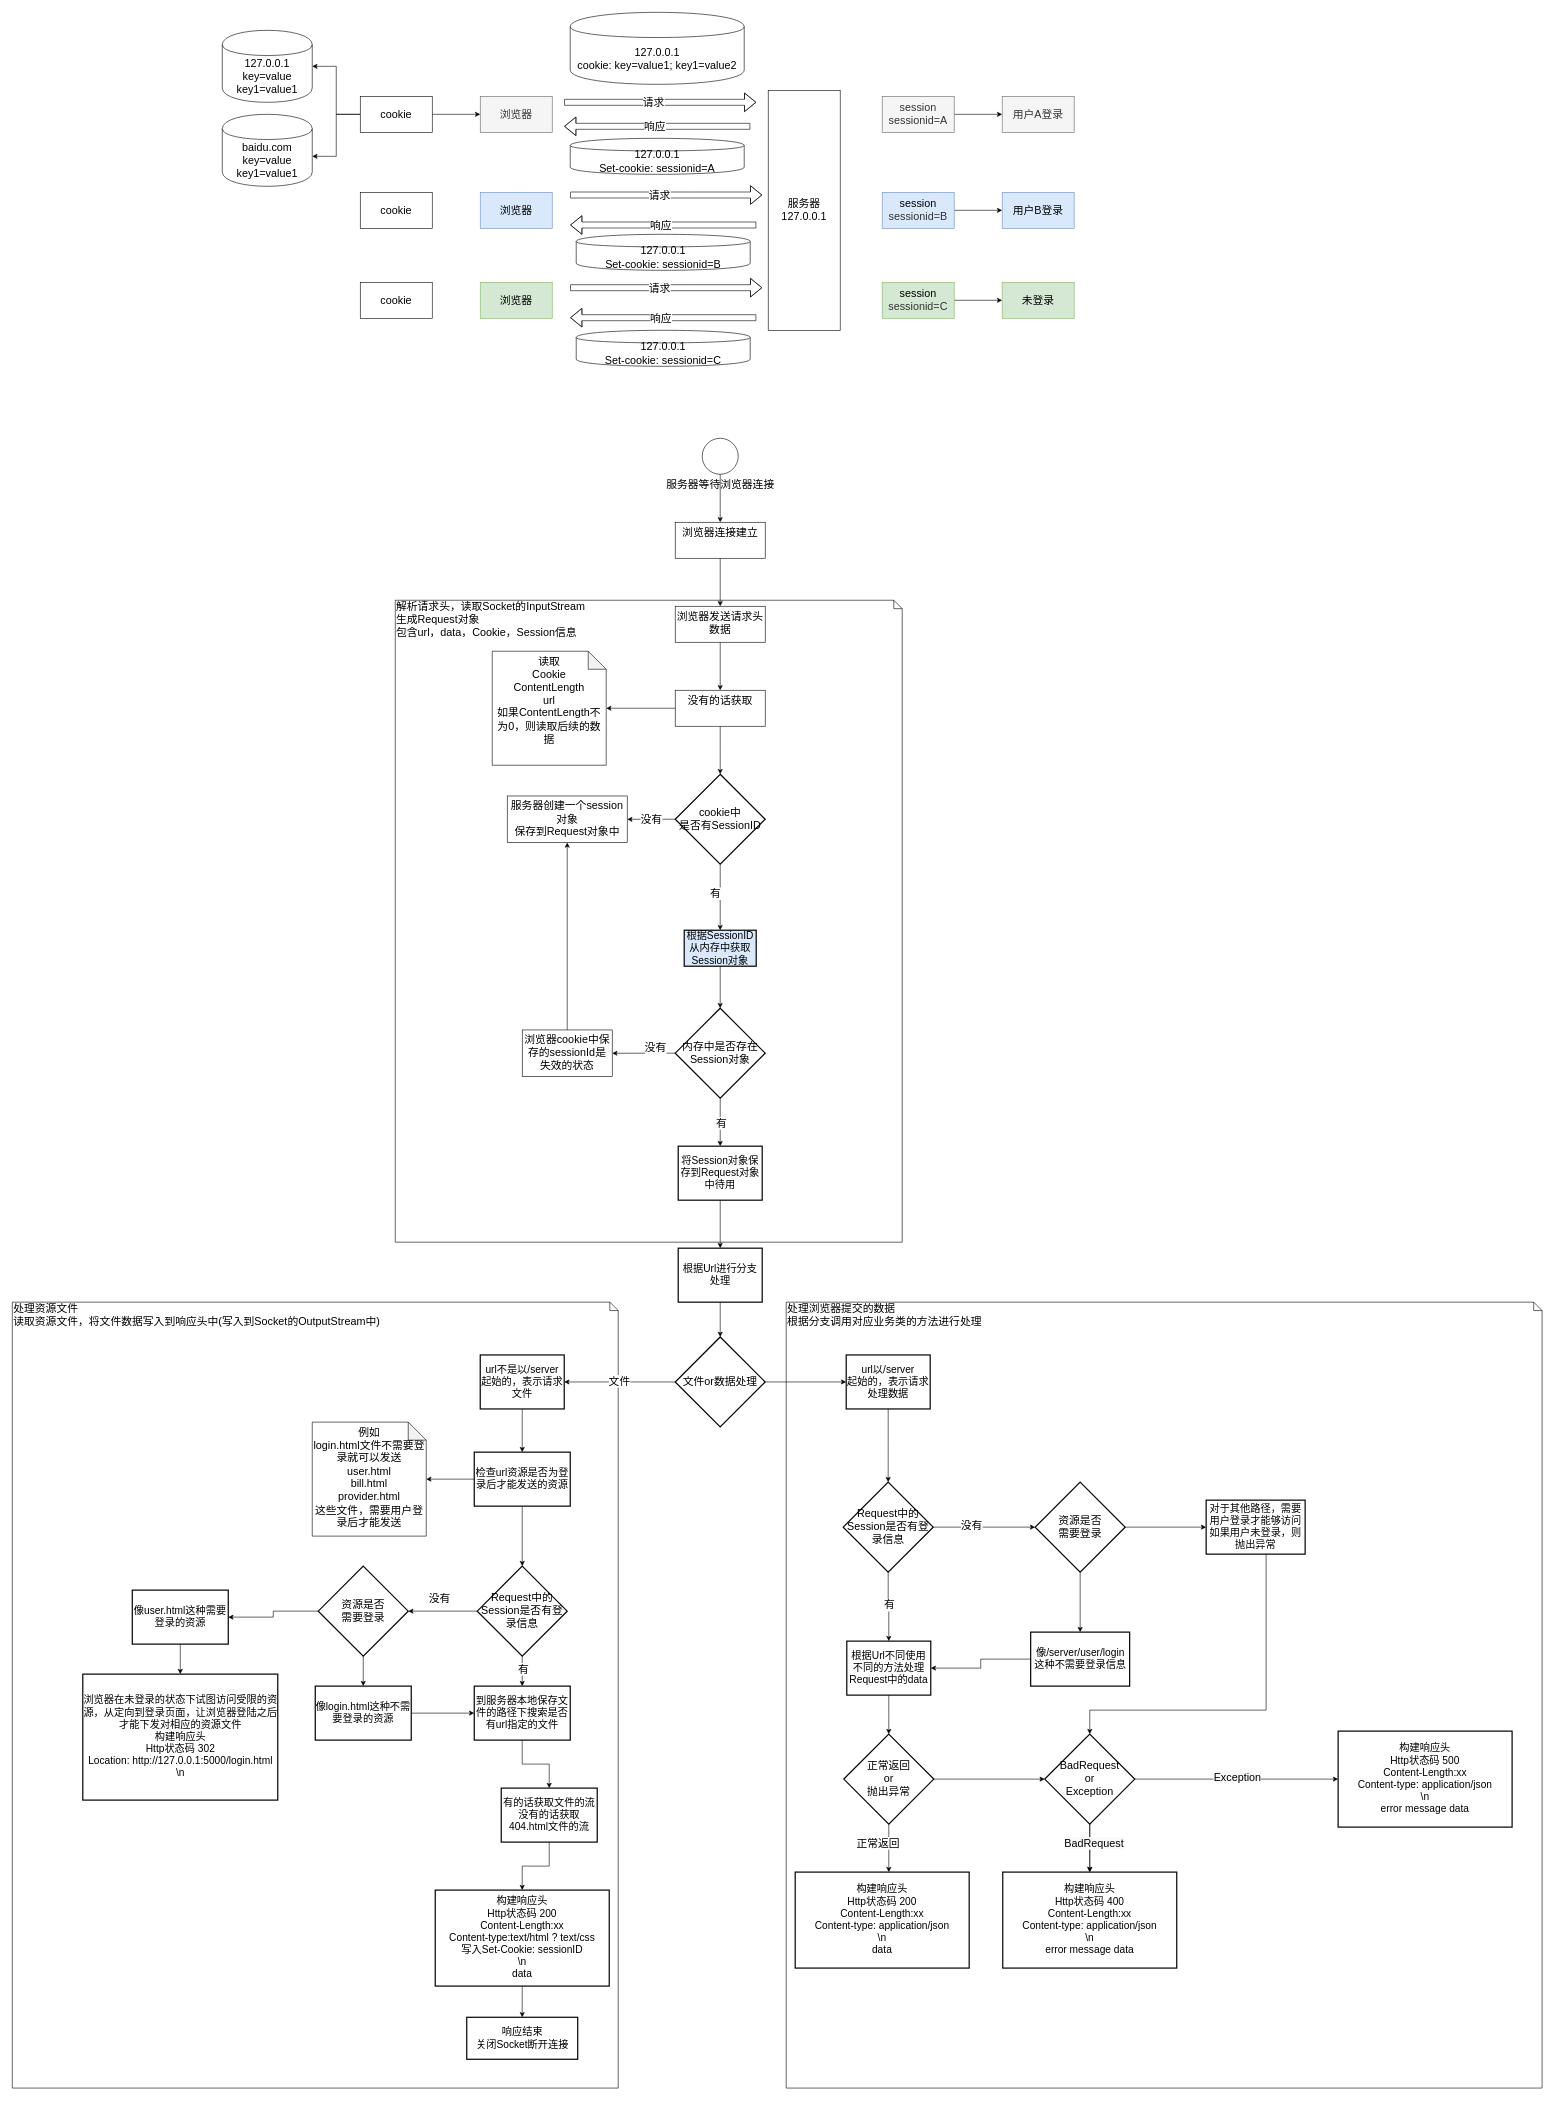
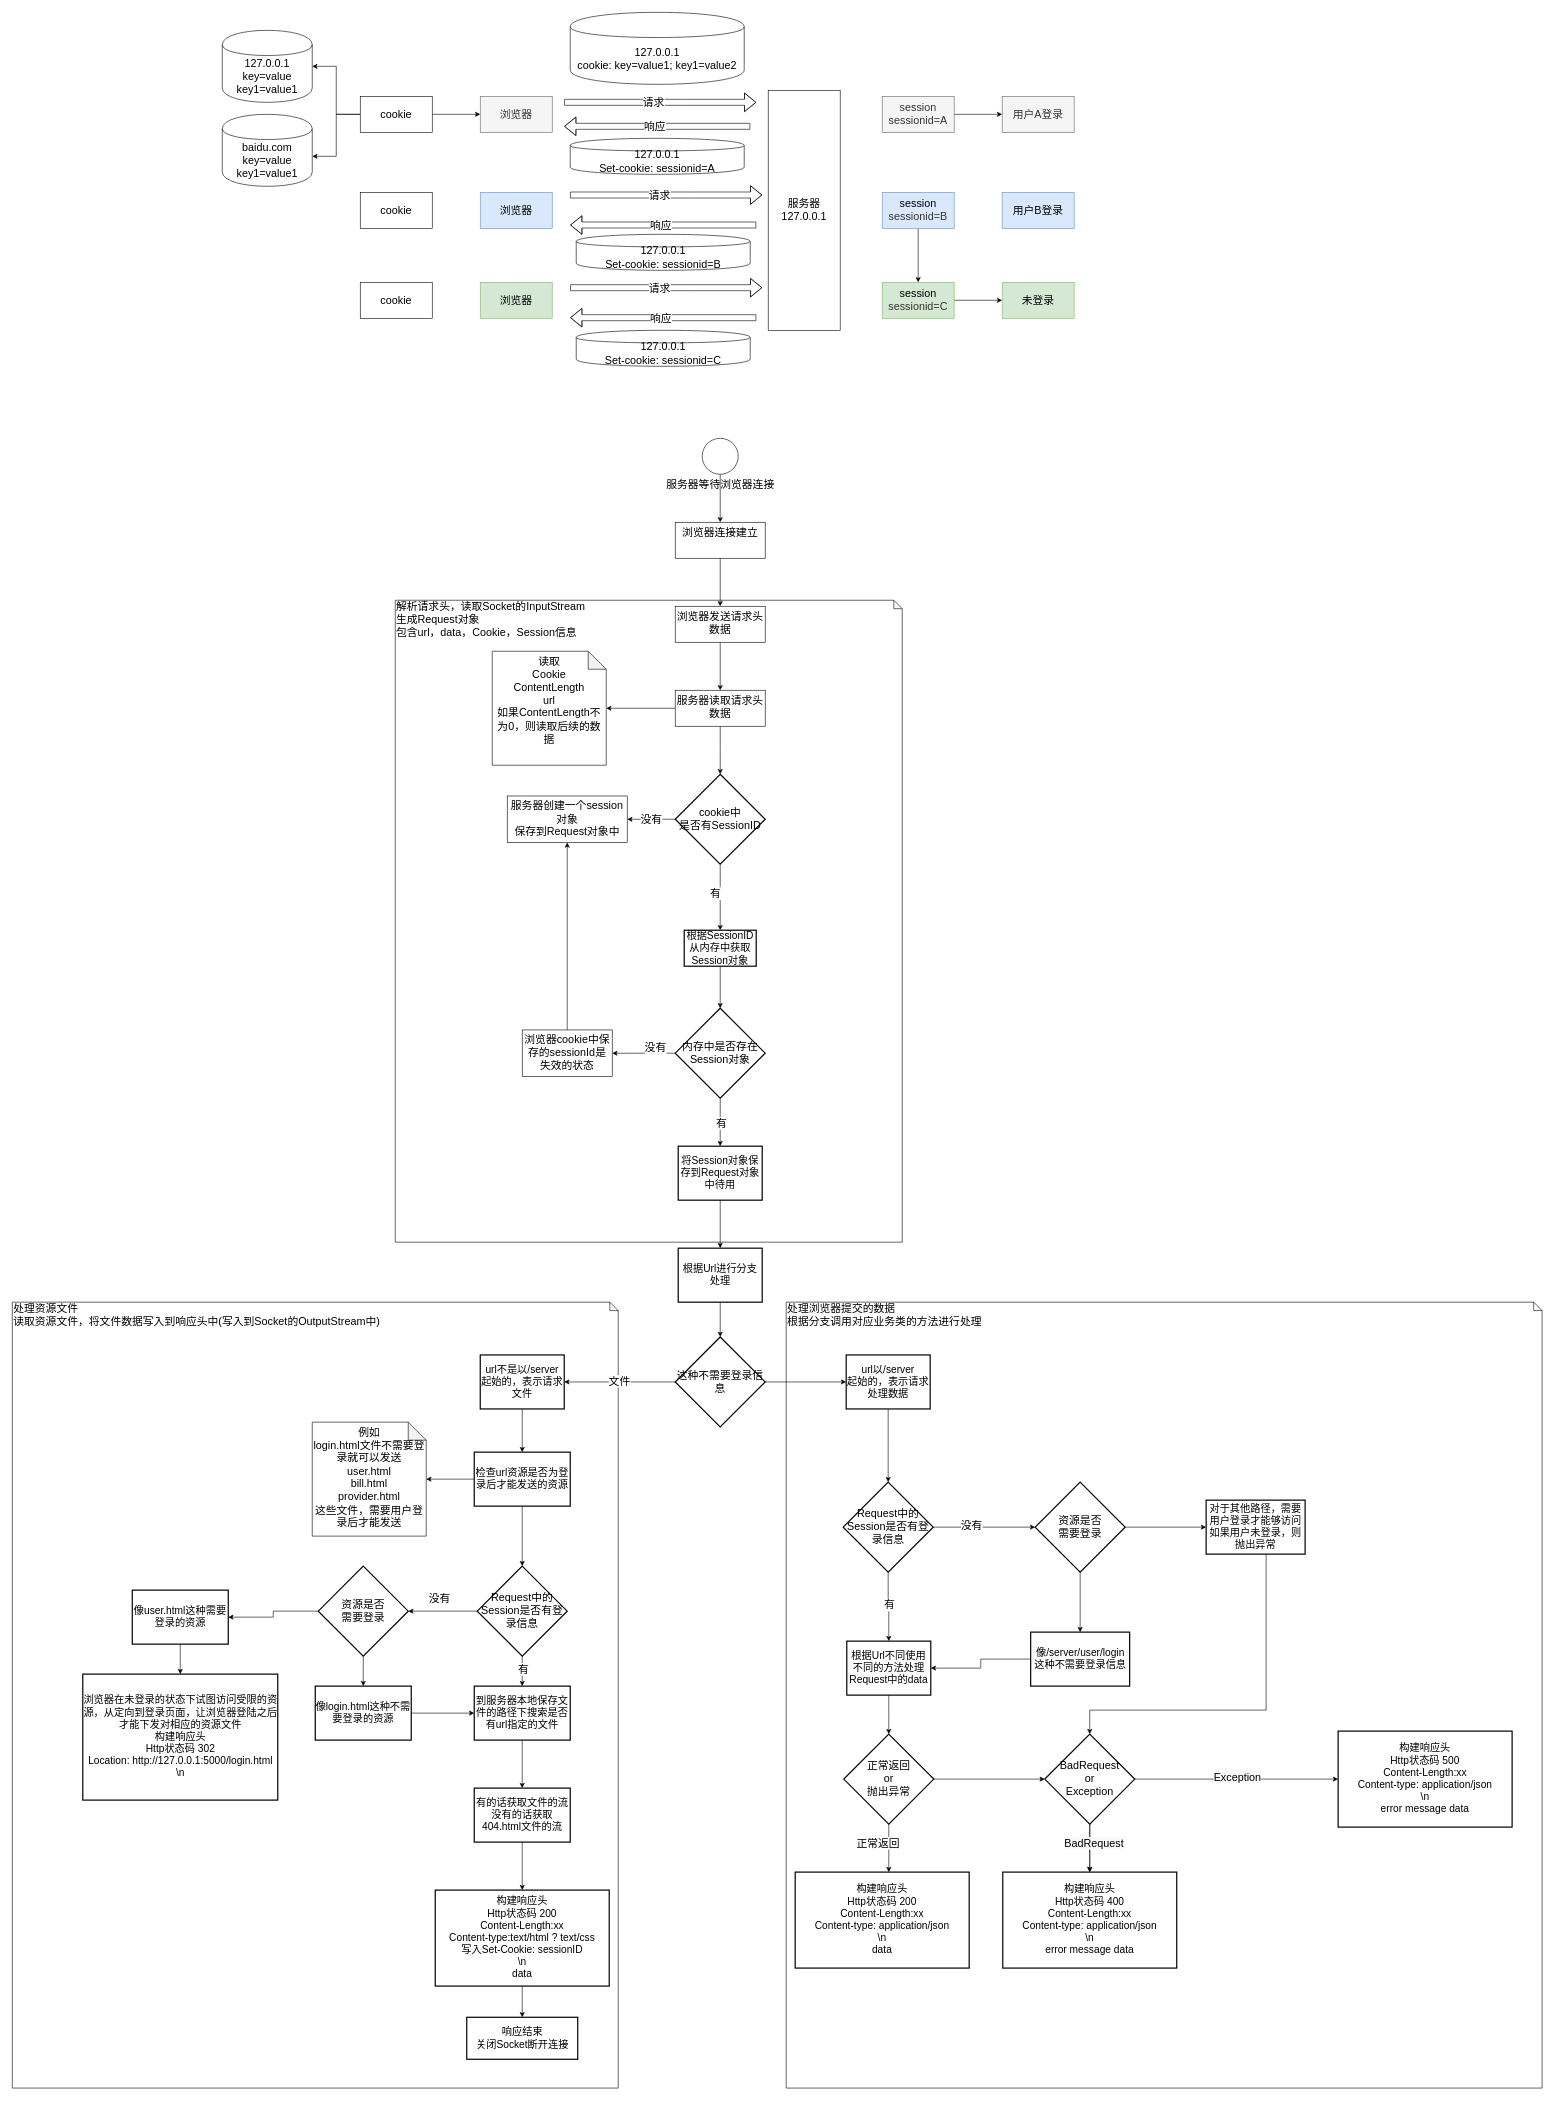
(996, 210) -> (918, 276)
(720, 699) -> (720, 699)
(720, 948) -> (720, 948)
(720, 1382) -> (720, 1382)
(549, 1815) -> (522, 1815)
